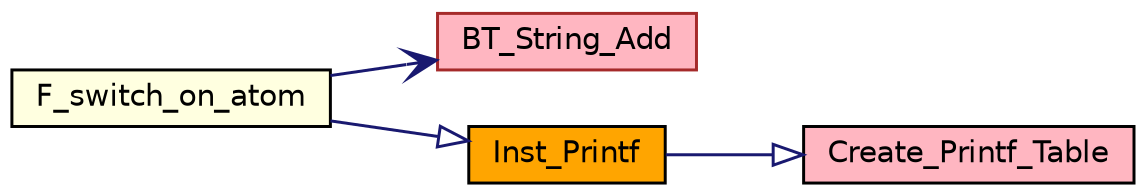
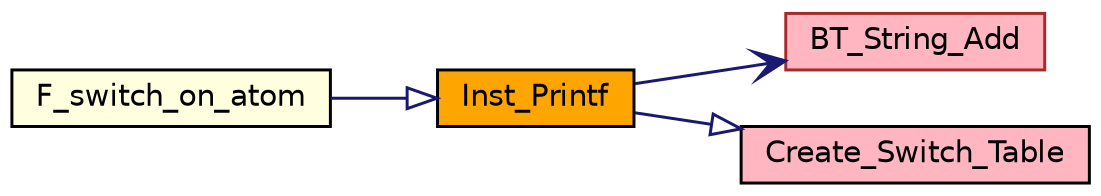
(368, 70) -> (695, 74)
(969, 155) -> (915, 155)
